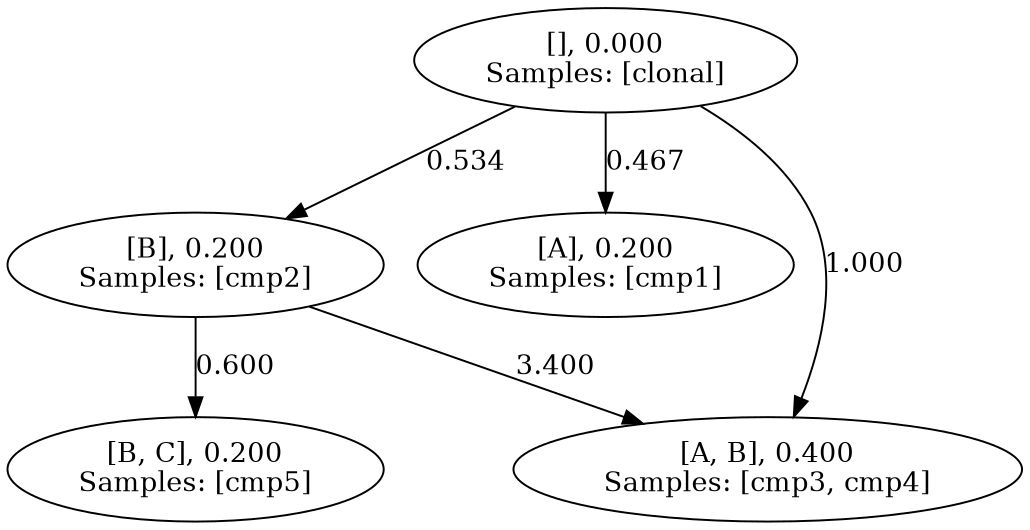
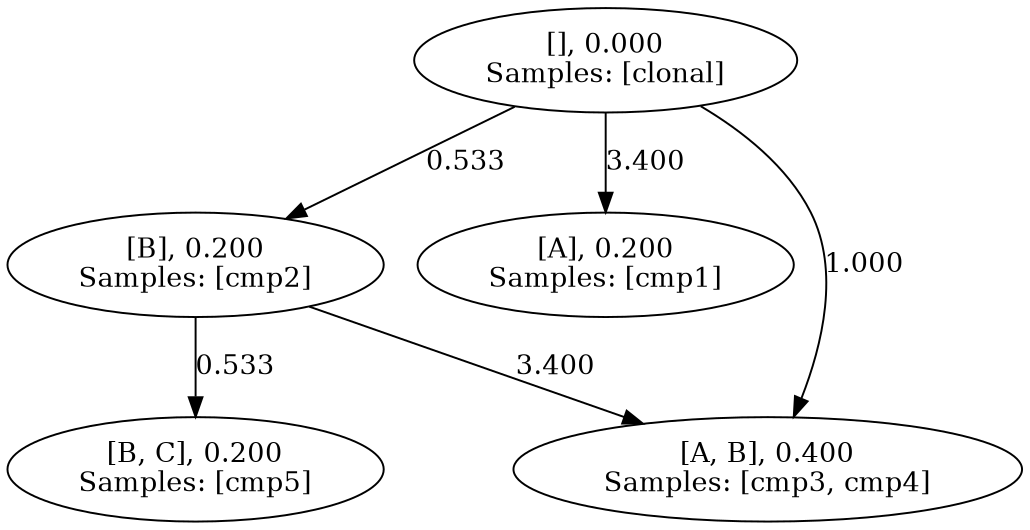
(466, 163) -> (466, 163)
(646, 163) -> (646, 163)
(236, 367) -> (236, 367)
